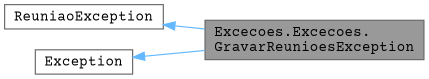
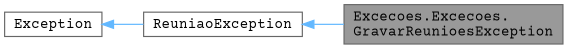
(175, 53) -> (129, 24)
